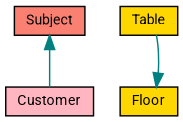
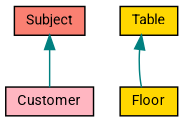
(158, 54) -> (139, 69)
